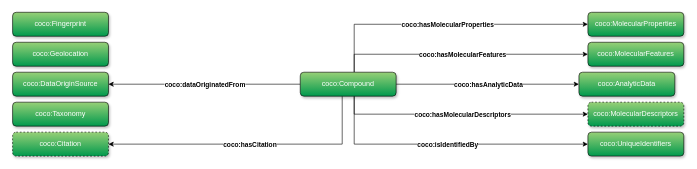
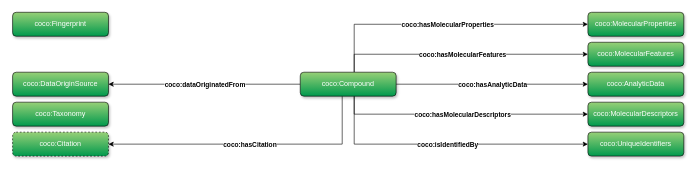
(60, 54) -> none
(627, 84) -> (636, 84)
(636, 114) -> (636, 114)
